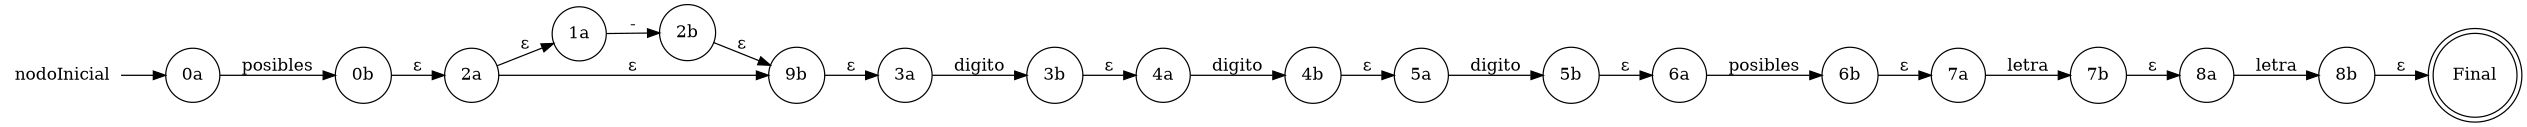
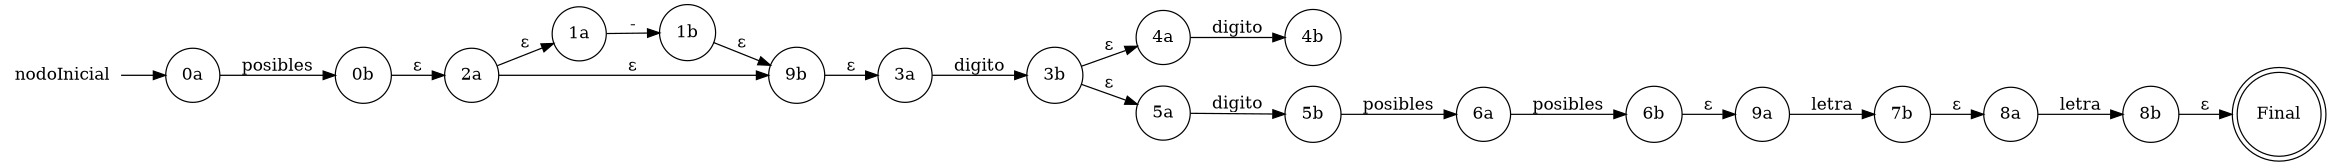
(688, 33) -> (688, 33)
(1626, 66) -> (1399, 105)
(1361, 75) -> (1103, 92)
(1958, 75) -> (1762, 114)
